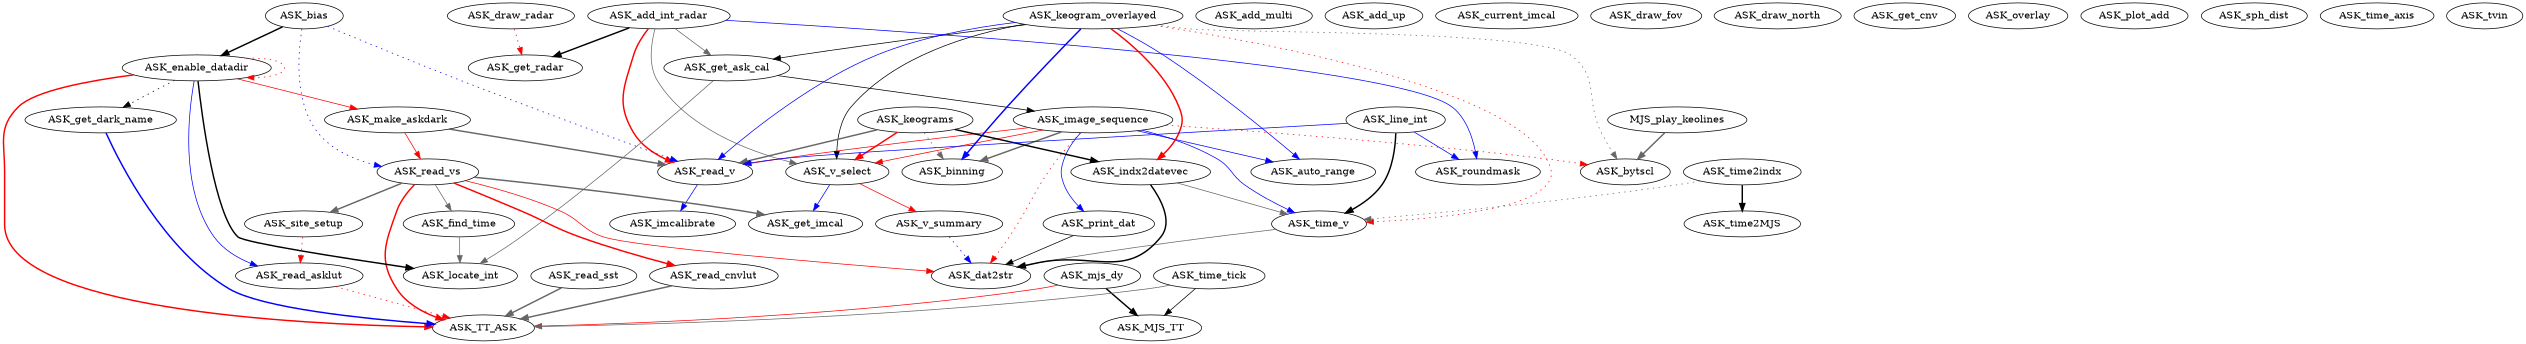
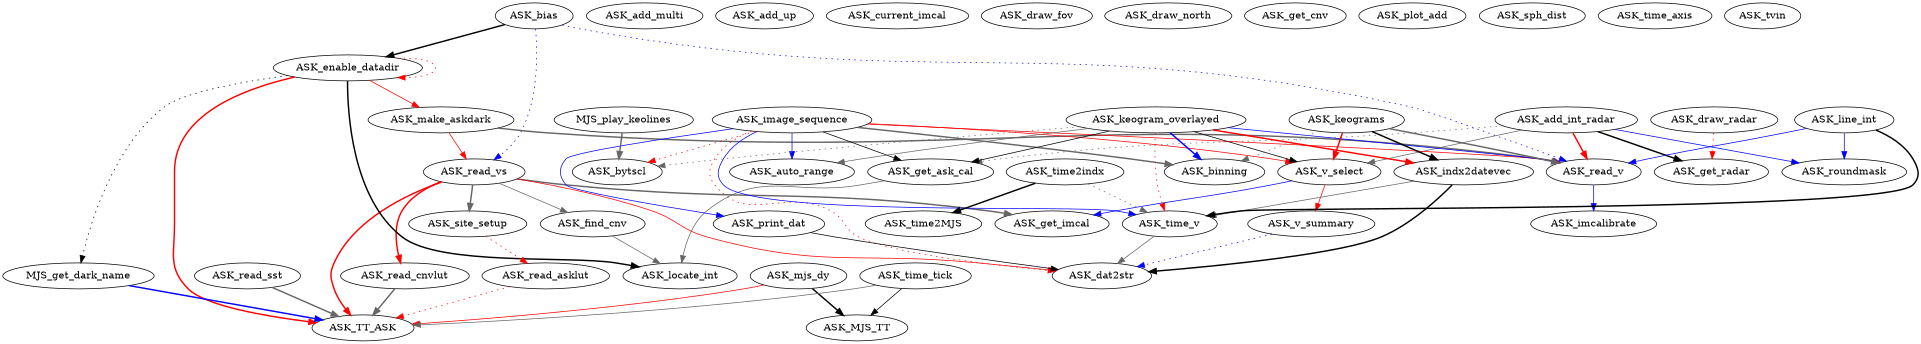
(2018, 16) -> none
(690, 40) -> (1360, 136)
(1209, 87) -> (966, 144)
(902, 93) -> (871, 149)
(101, 120) -> (78, 276)
(193, 184) -> none
(459, 224) -> (593, 224)
